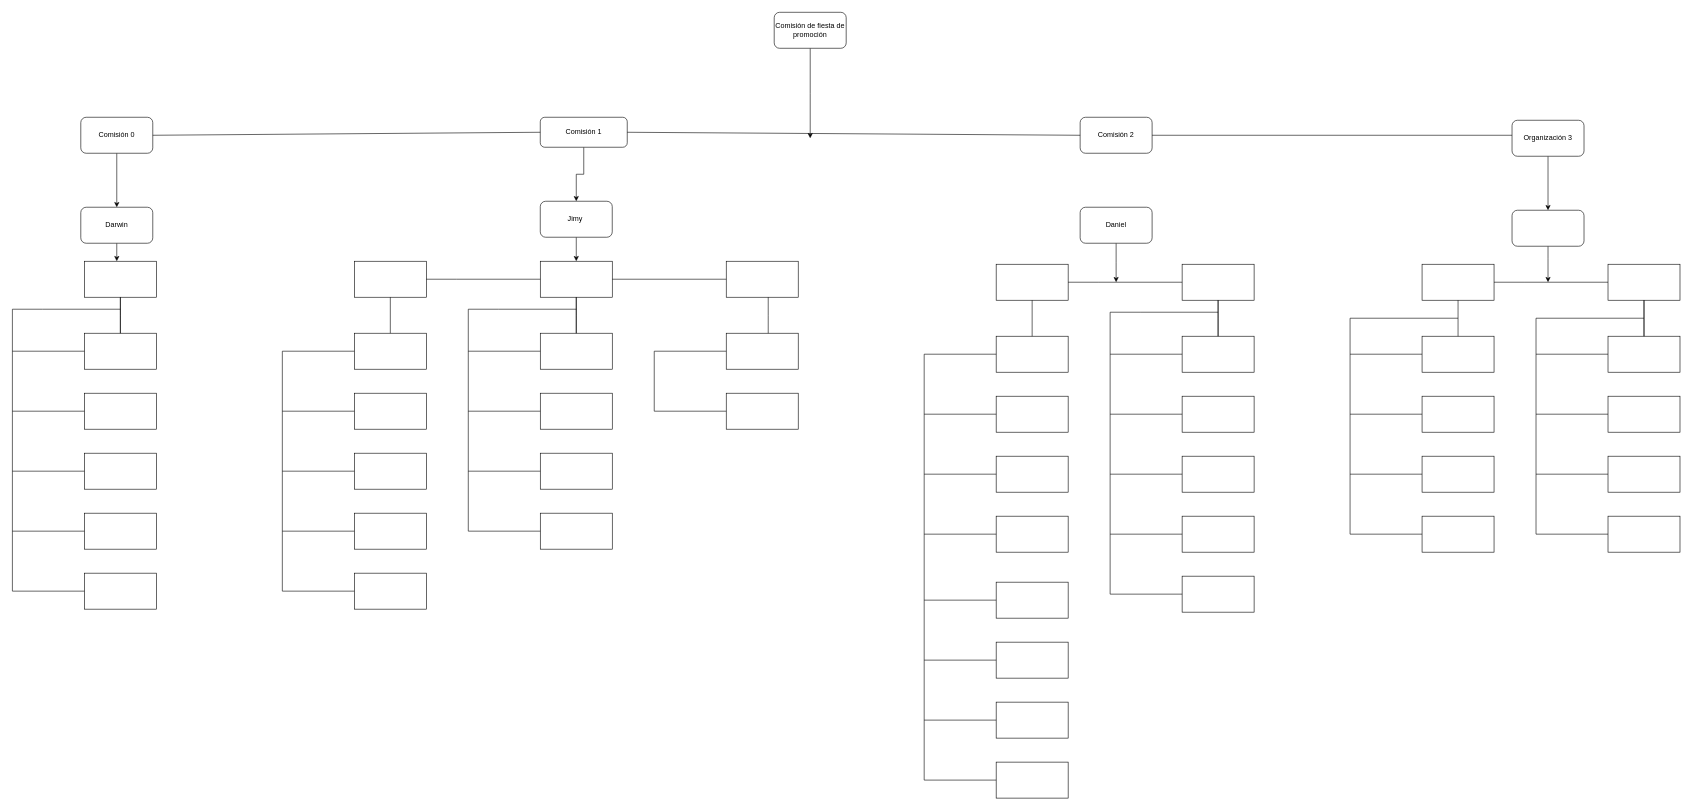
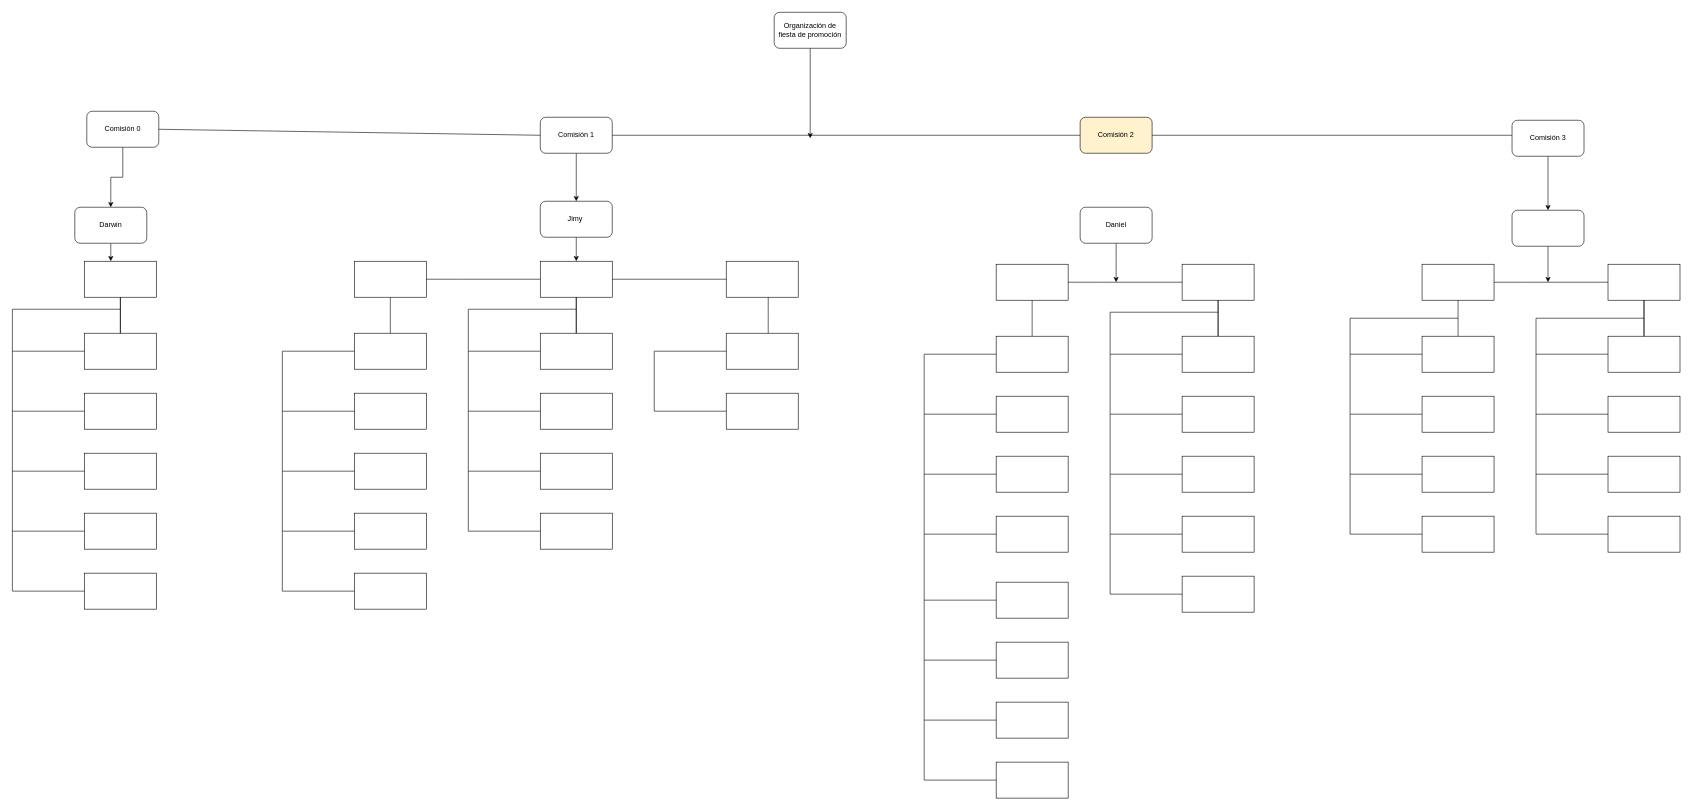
(810, 30) -> (810, 30)
(584, 132) -> (576, 135)
(117, 135) -> (123, 129)
(1116, 135) -> (1116, 135)
(1548, 138) -> (1548, 138)
(117, 225) -> (111, 225)
